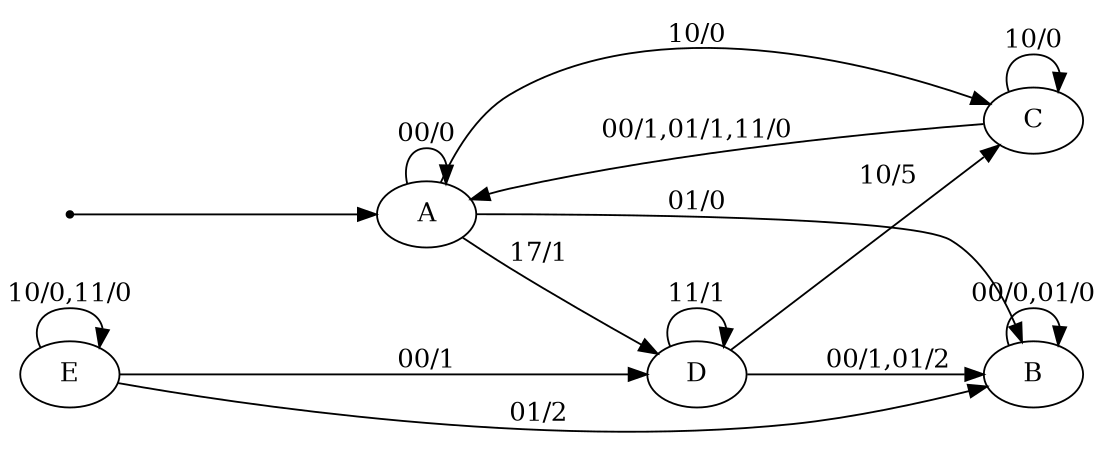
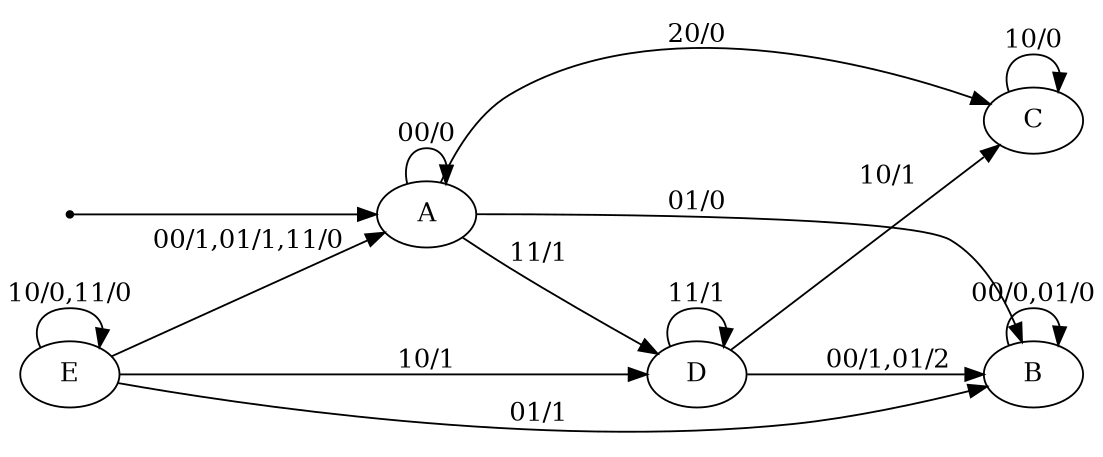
(697, 35) -> (697, 35)
(735, 150) -> (239, 298)
(888, 177) -> (888, 177)
(539, 254) -> (539, 254)
(427, 361) -> (427, 361)
(539, 414) -> (539, 414)
